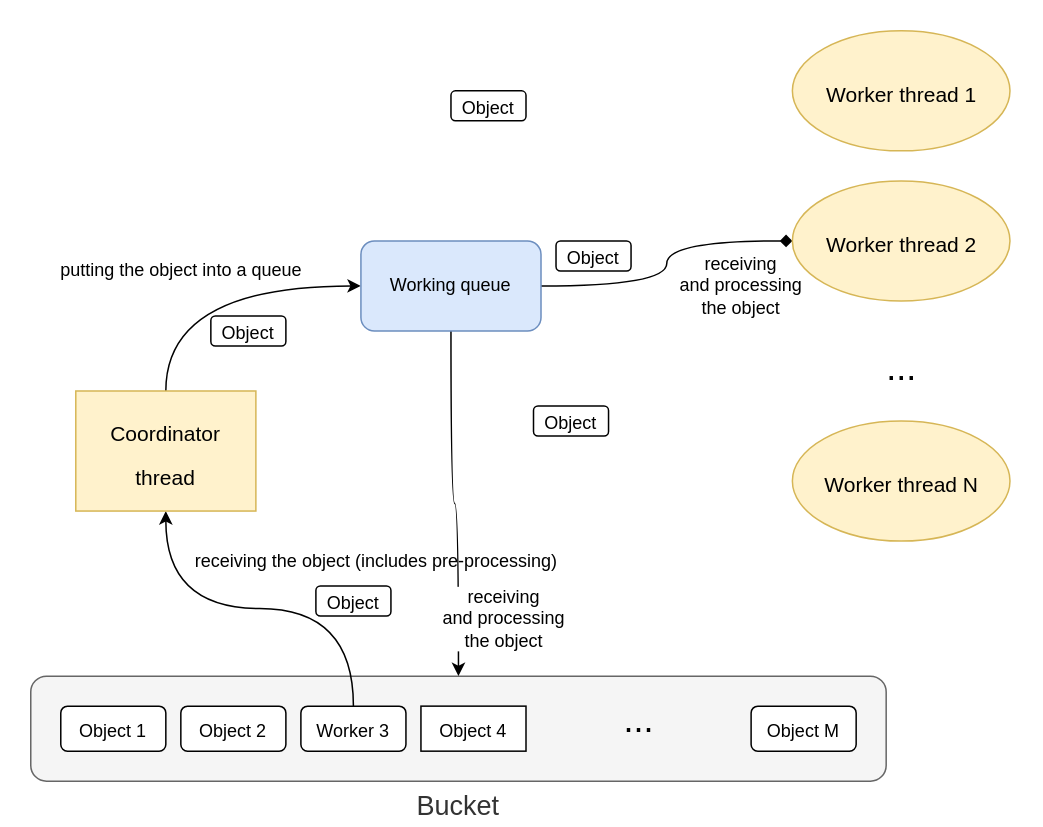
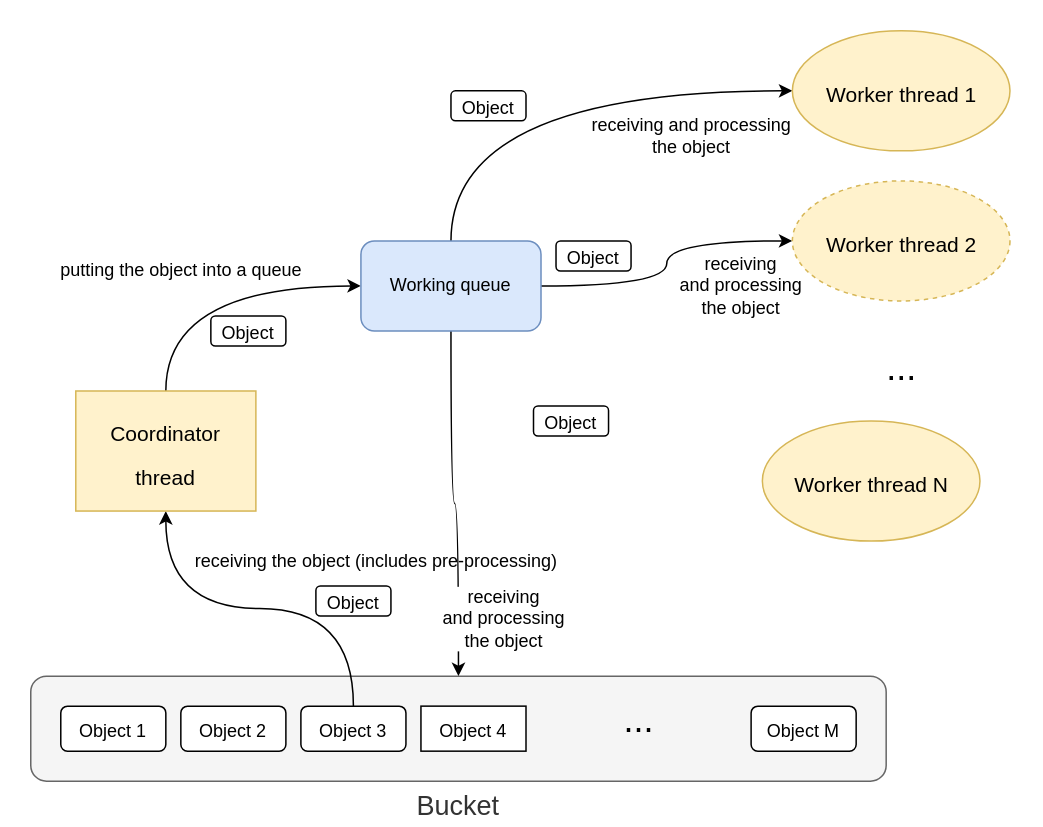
none -> (584, 111)
(779, 241) -> (780, 241)
(901, 241) -> (901, 241)
(901, 481) -> (871, 481)
(353, 728) -> (353, 728)
